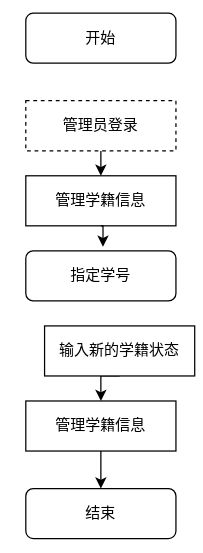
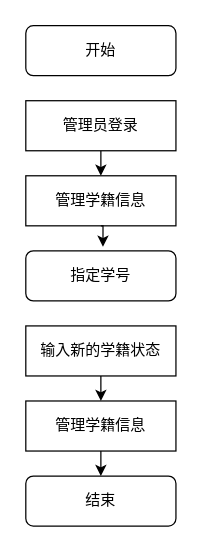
(101, 38) -> (101, 51)
(101, 126) -> (101, 126)
(119, 351) -> (101, 351)
(101, 513) -> (101, 501)
